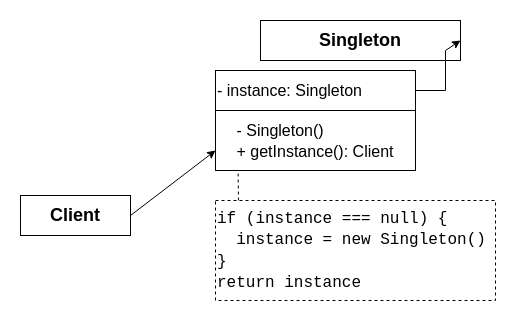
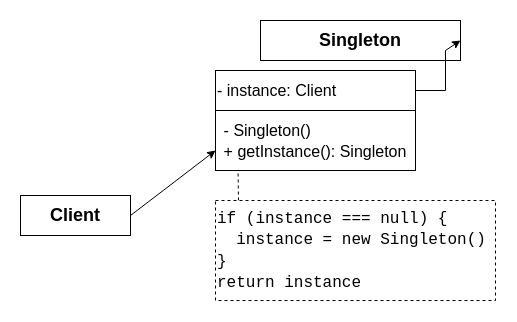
(309, 91) -> (294, 91)
(316, 141) -> (316, 141)
